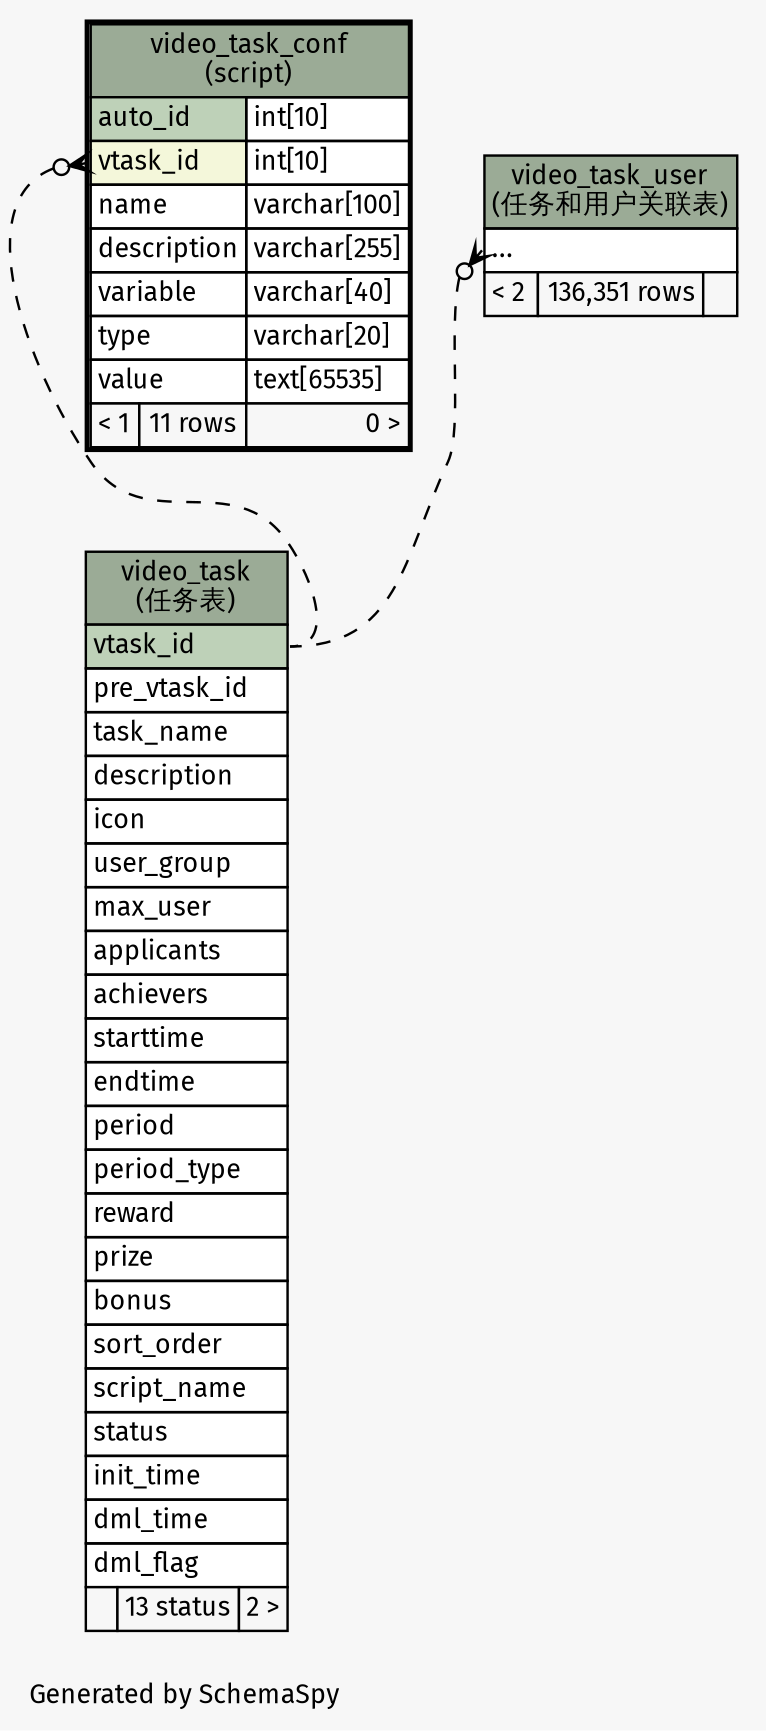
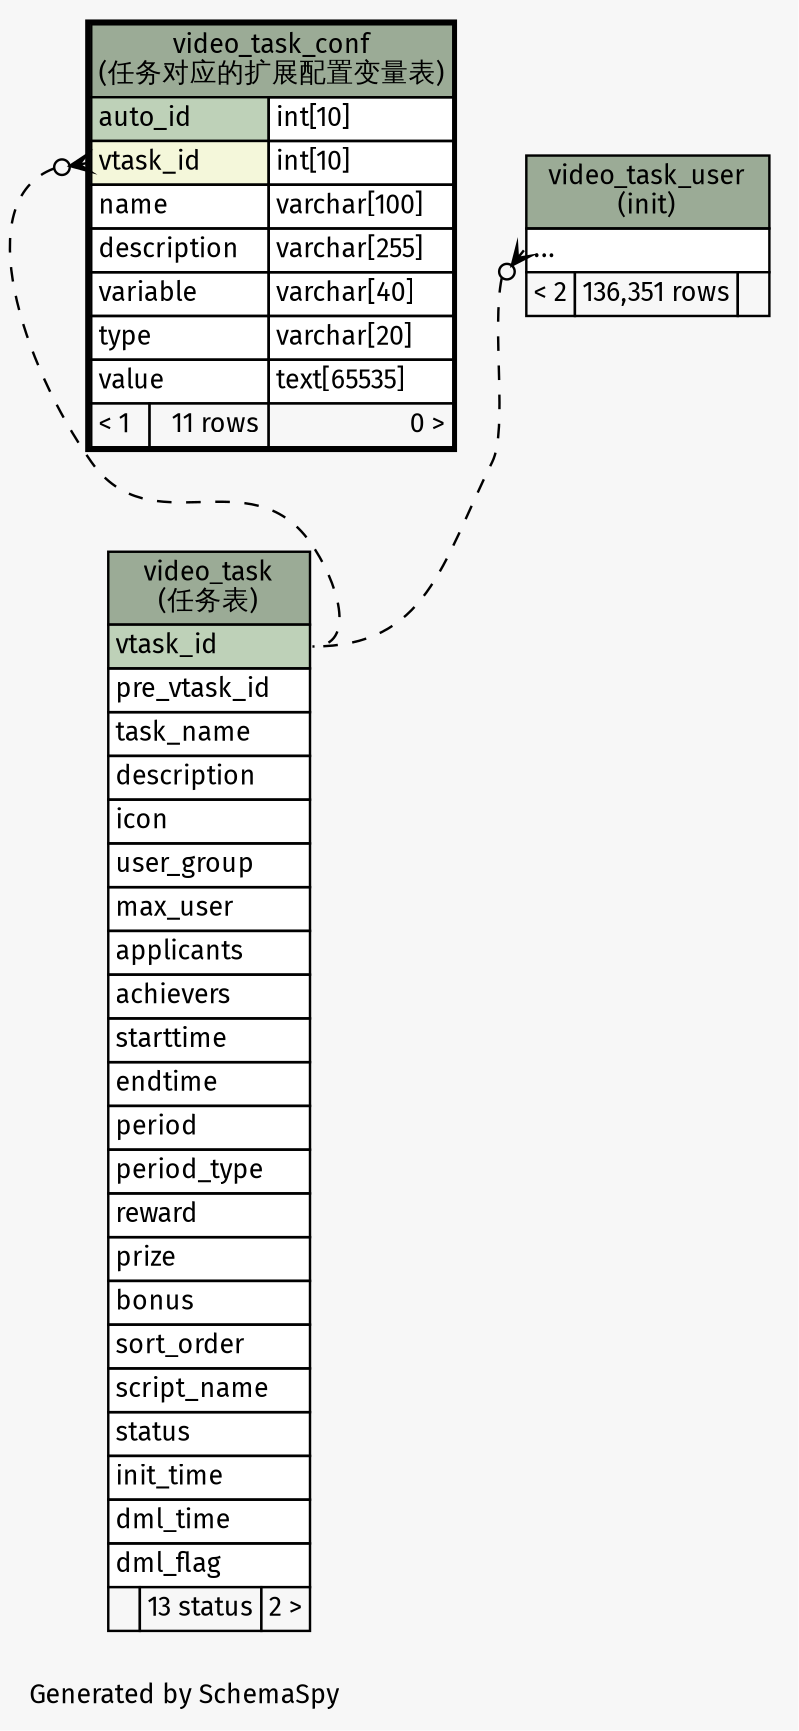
(250, 74) -> (272, 74)
(611, 205) -> (648, 205)
